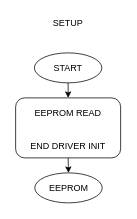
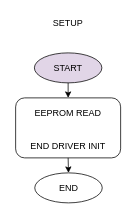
(68, 68) -> (68, 68)
(69, 188) -> (69, 188)
